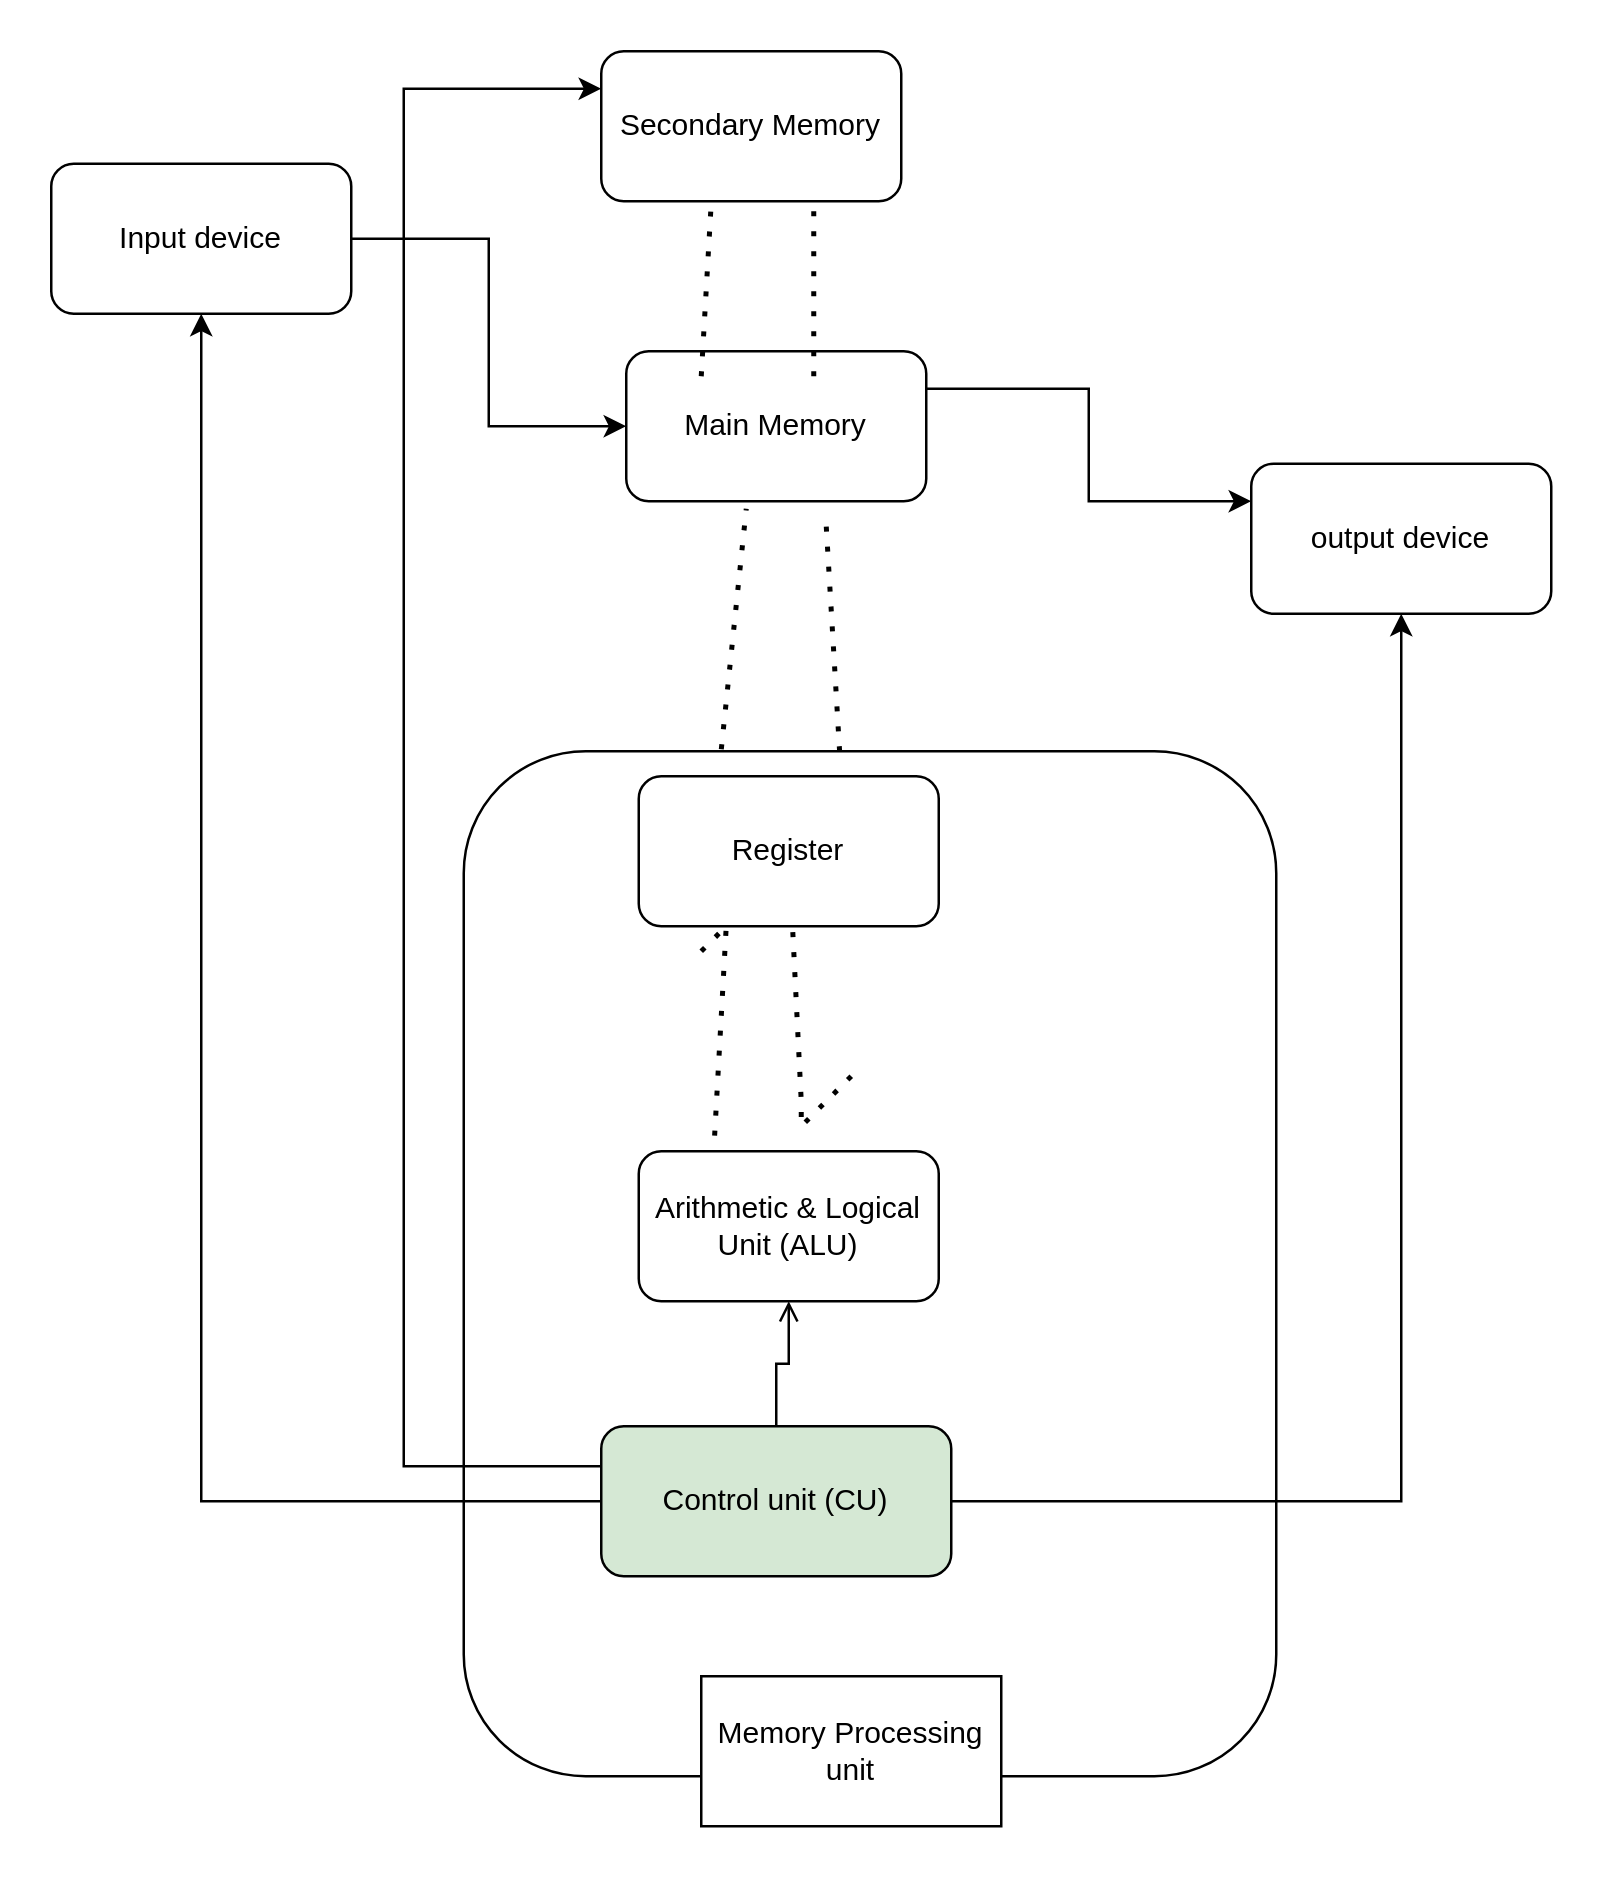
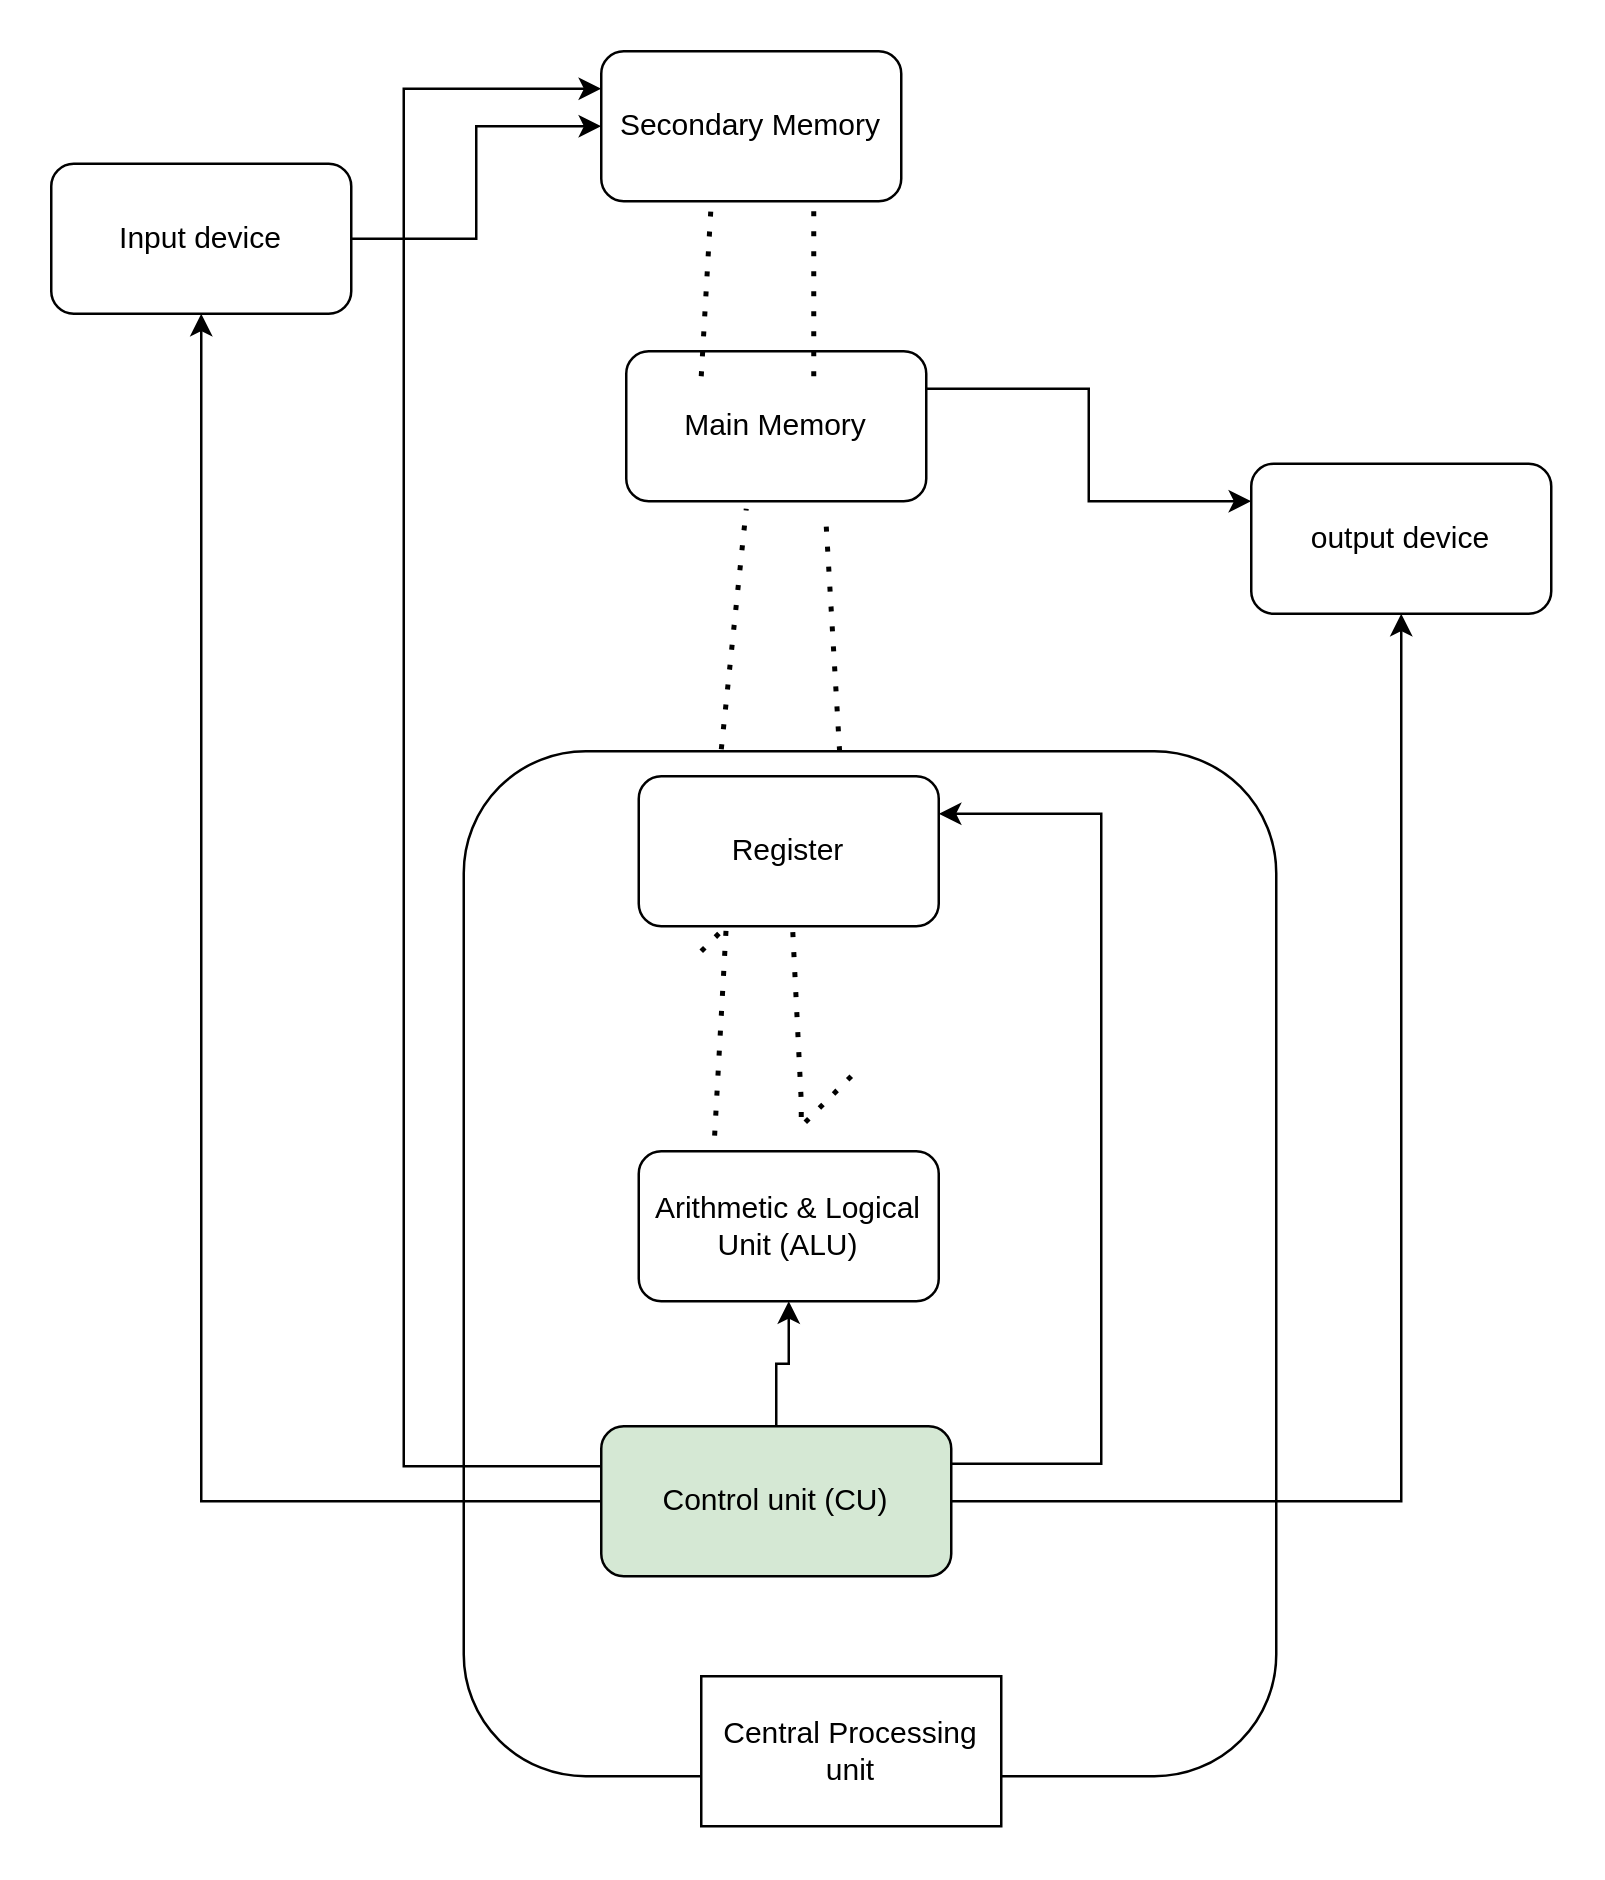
(489, 386) -> (476, 128)
none -> (1101, 1141)
(789, 1315) -> (789, 1319)
(851, 1751) -> (851, 1751)
